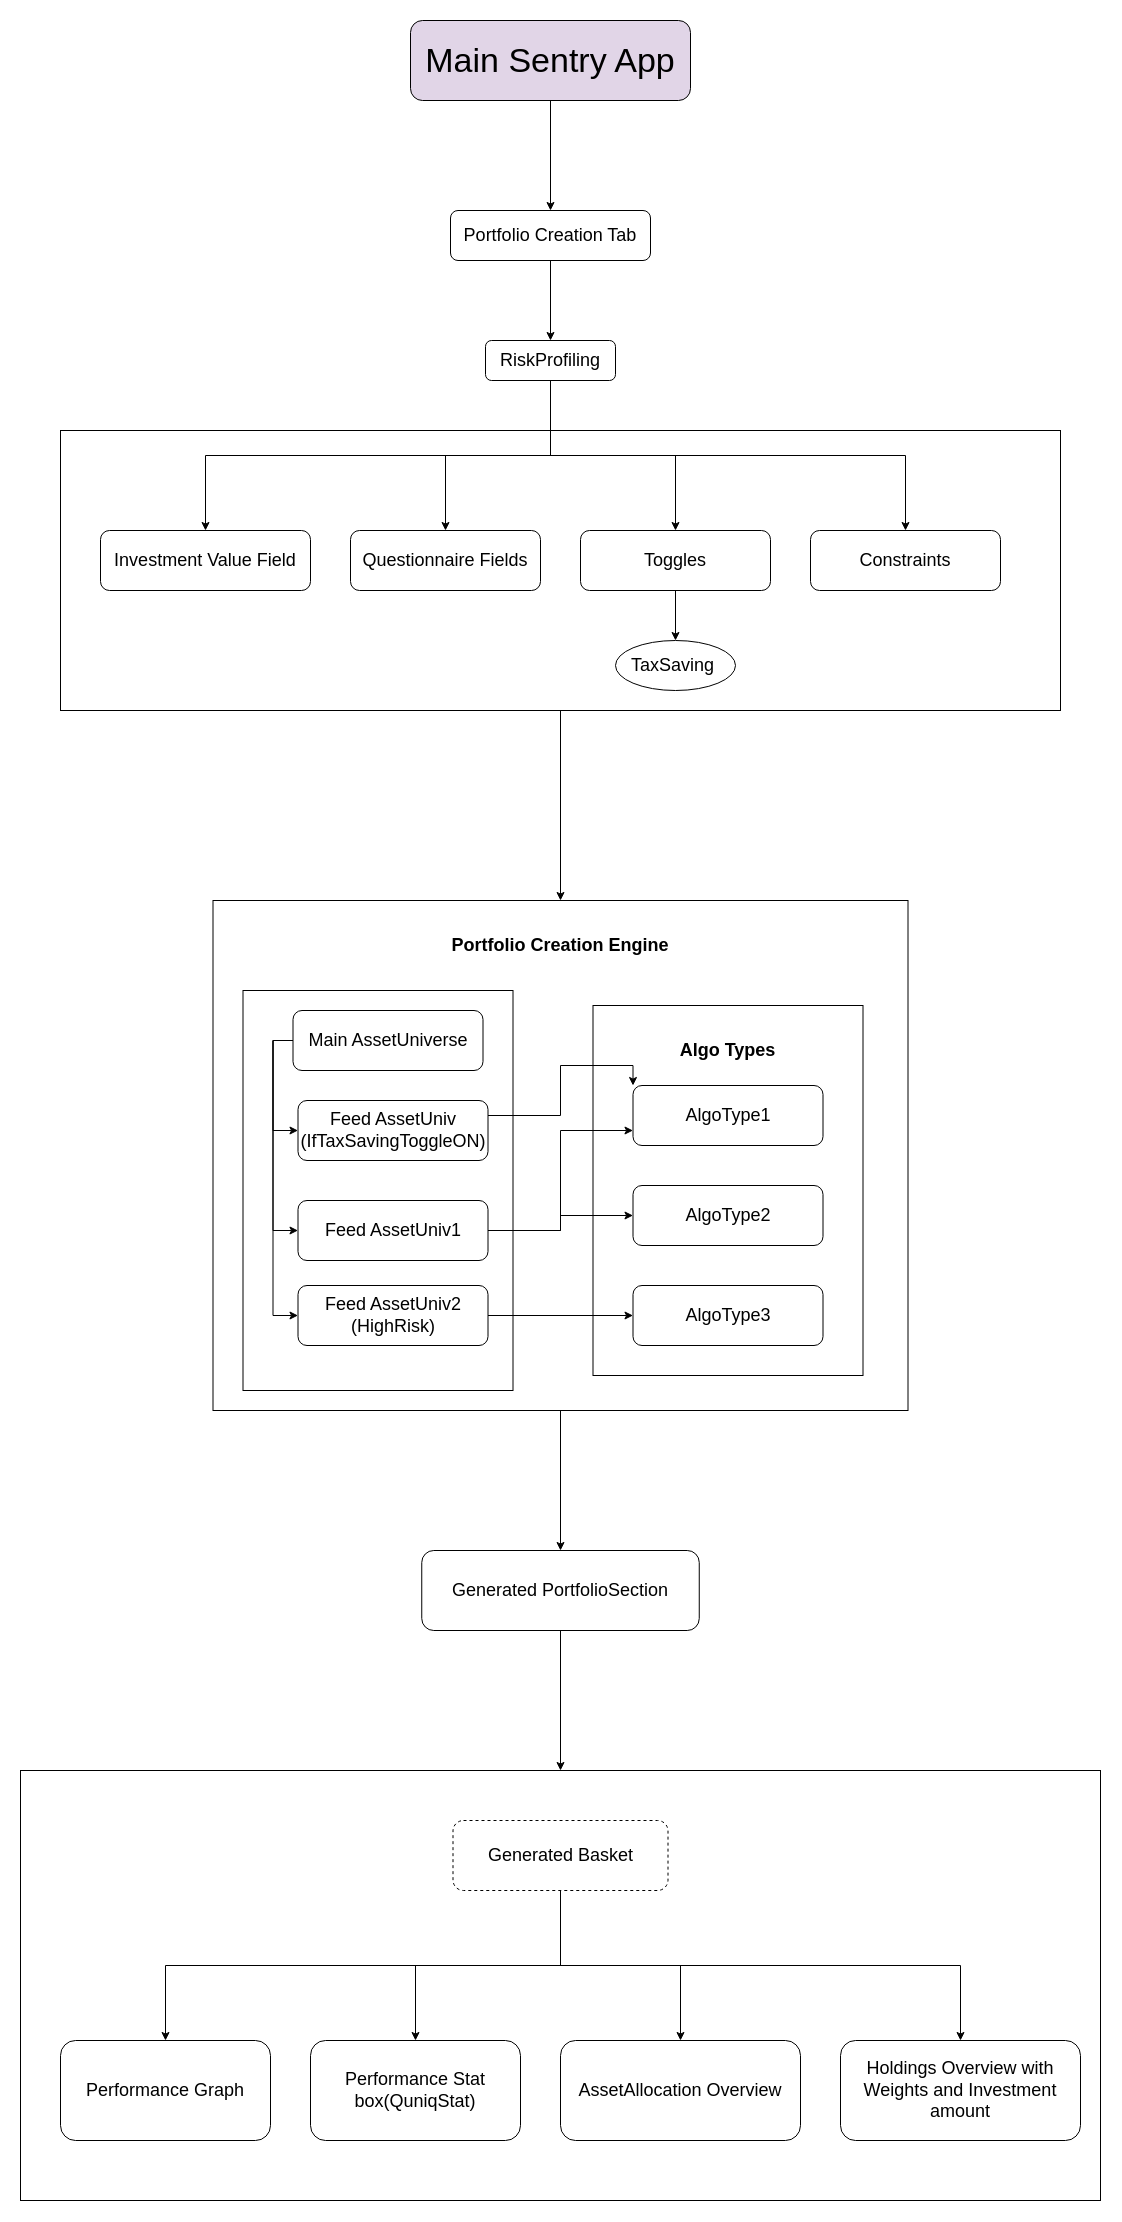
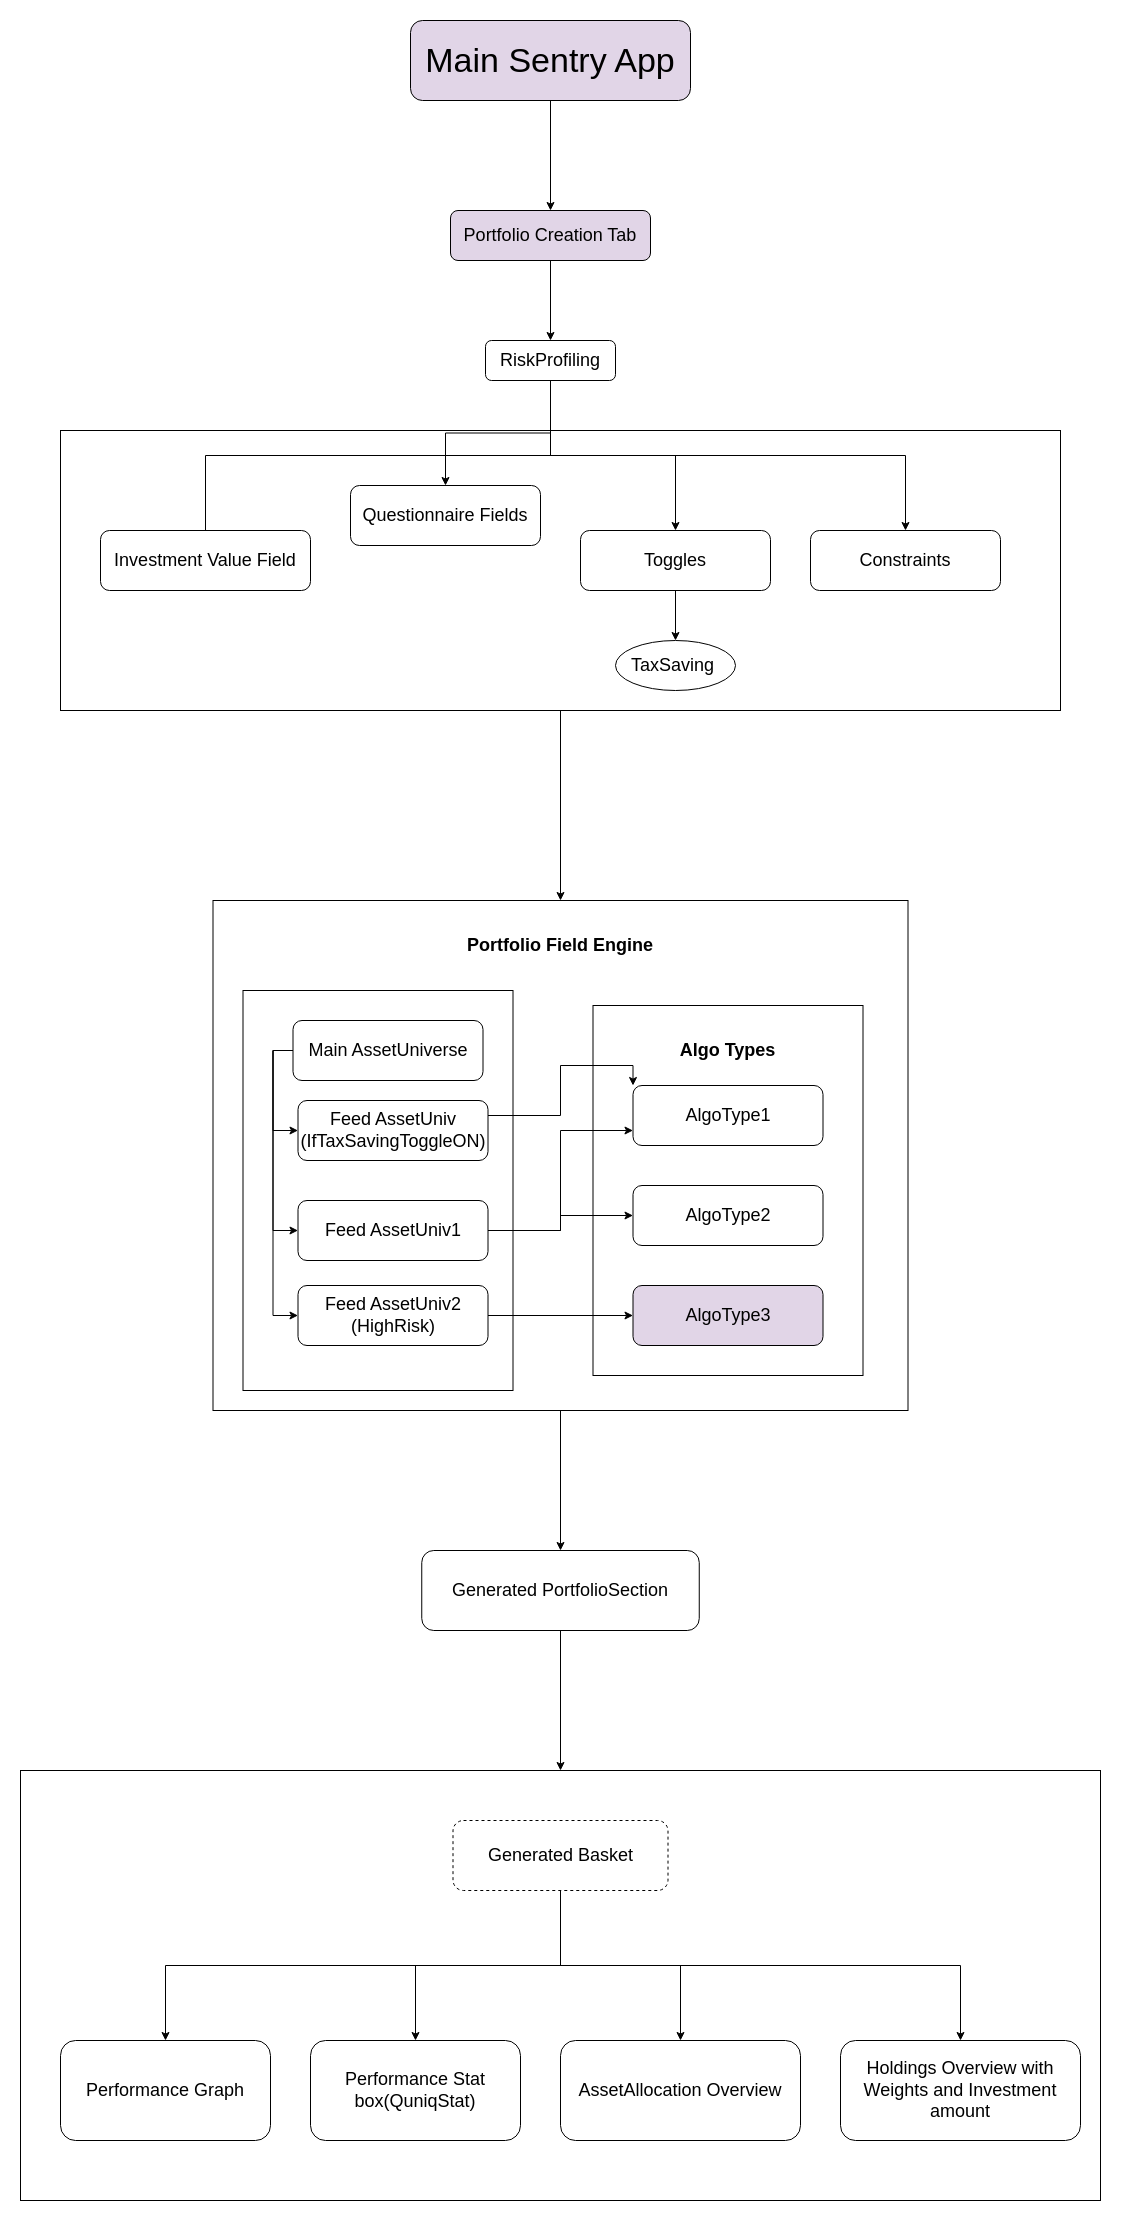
(551, 236) -> (551, 236)
(206, 522) -> (206, 524)
(446, 561) -> (446, 516)
(561, 946) -> (561, 946)
(388, 1041) -> (388, 1051)
(728, 1316) -> (728, 1316)
